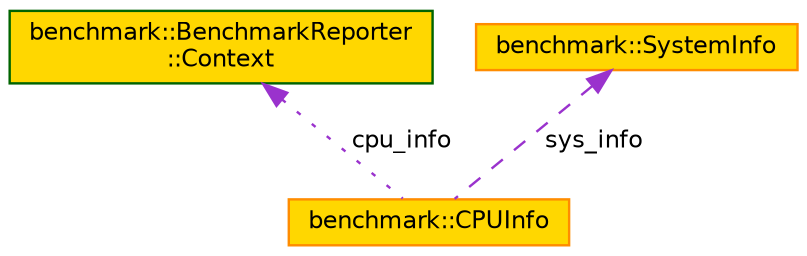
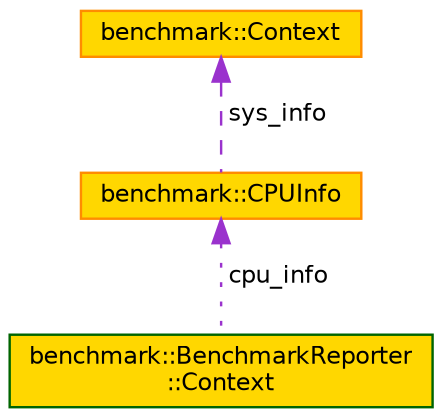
(637, 47) -> (221, 34)
(342, 149) -> (221, 289)
